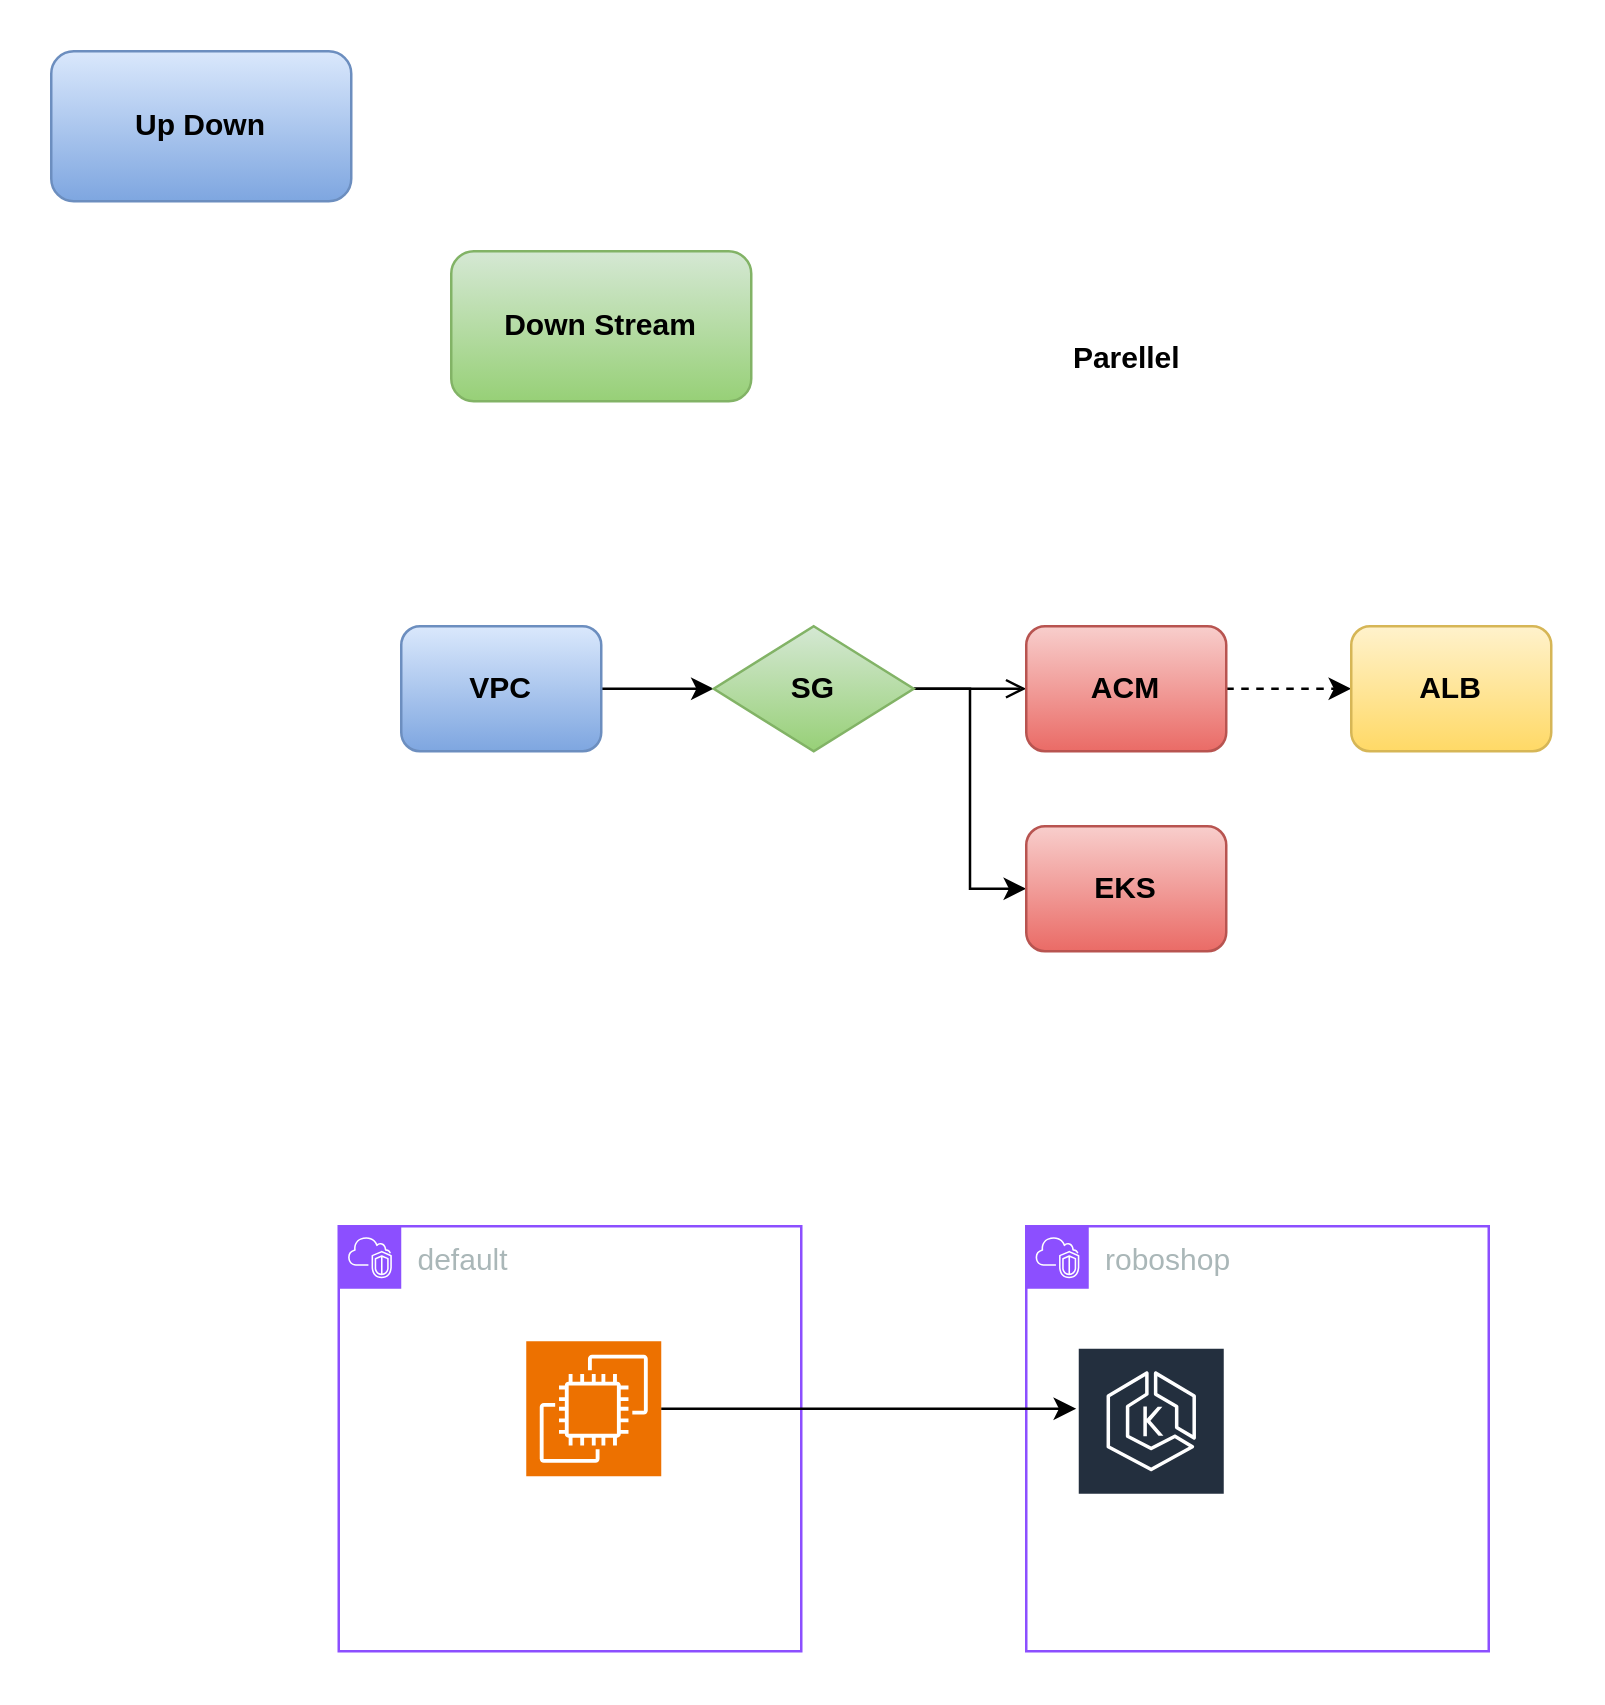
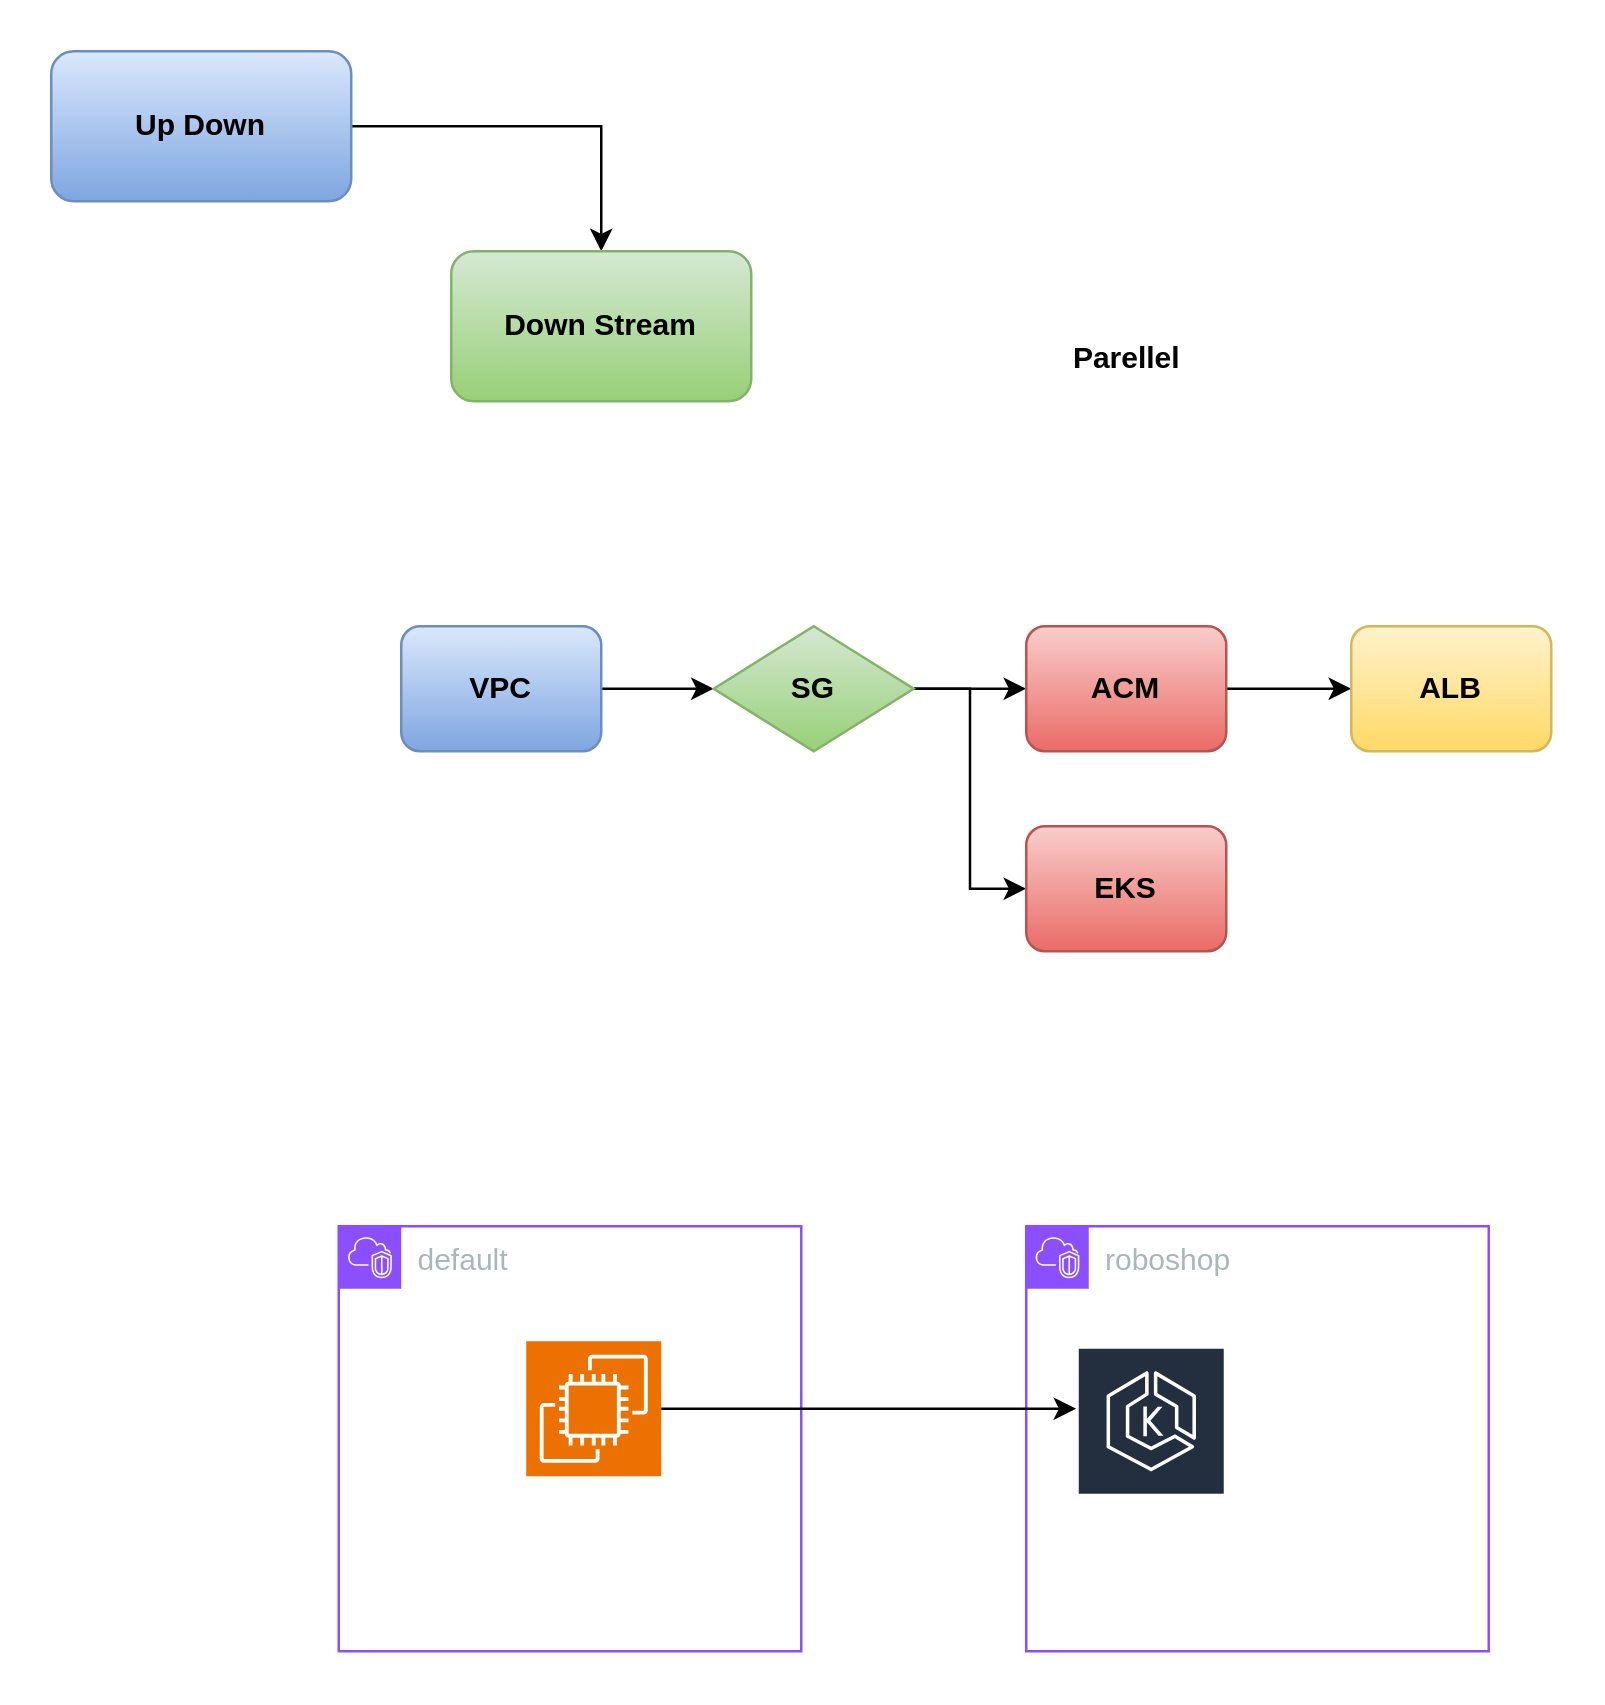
none -> (530, 126)
(1012, 689) -> (1008, 689)
(1282, 689) -> (1282, 689)
